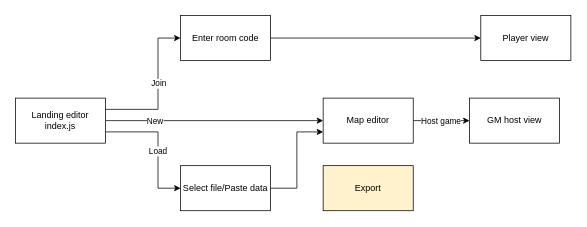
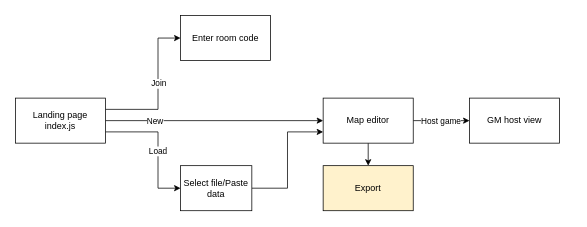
(474, 38) -> none
(525, 38) -> none
(60, 120) -> (60, 120)
none -> (368, 151)
(225, 188) -> (216, 188)
